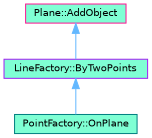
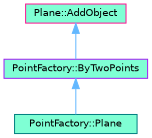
(76, 69) -> (76, 69)
(76, 124) -> (76, 124)
